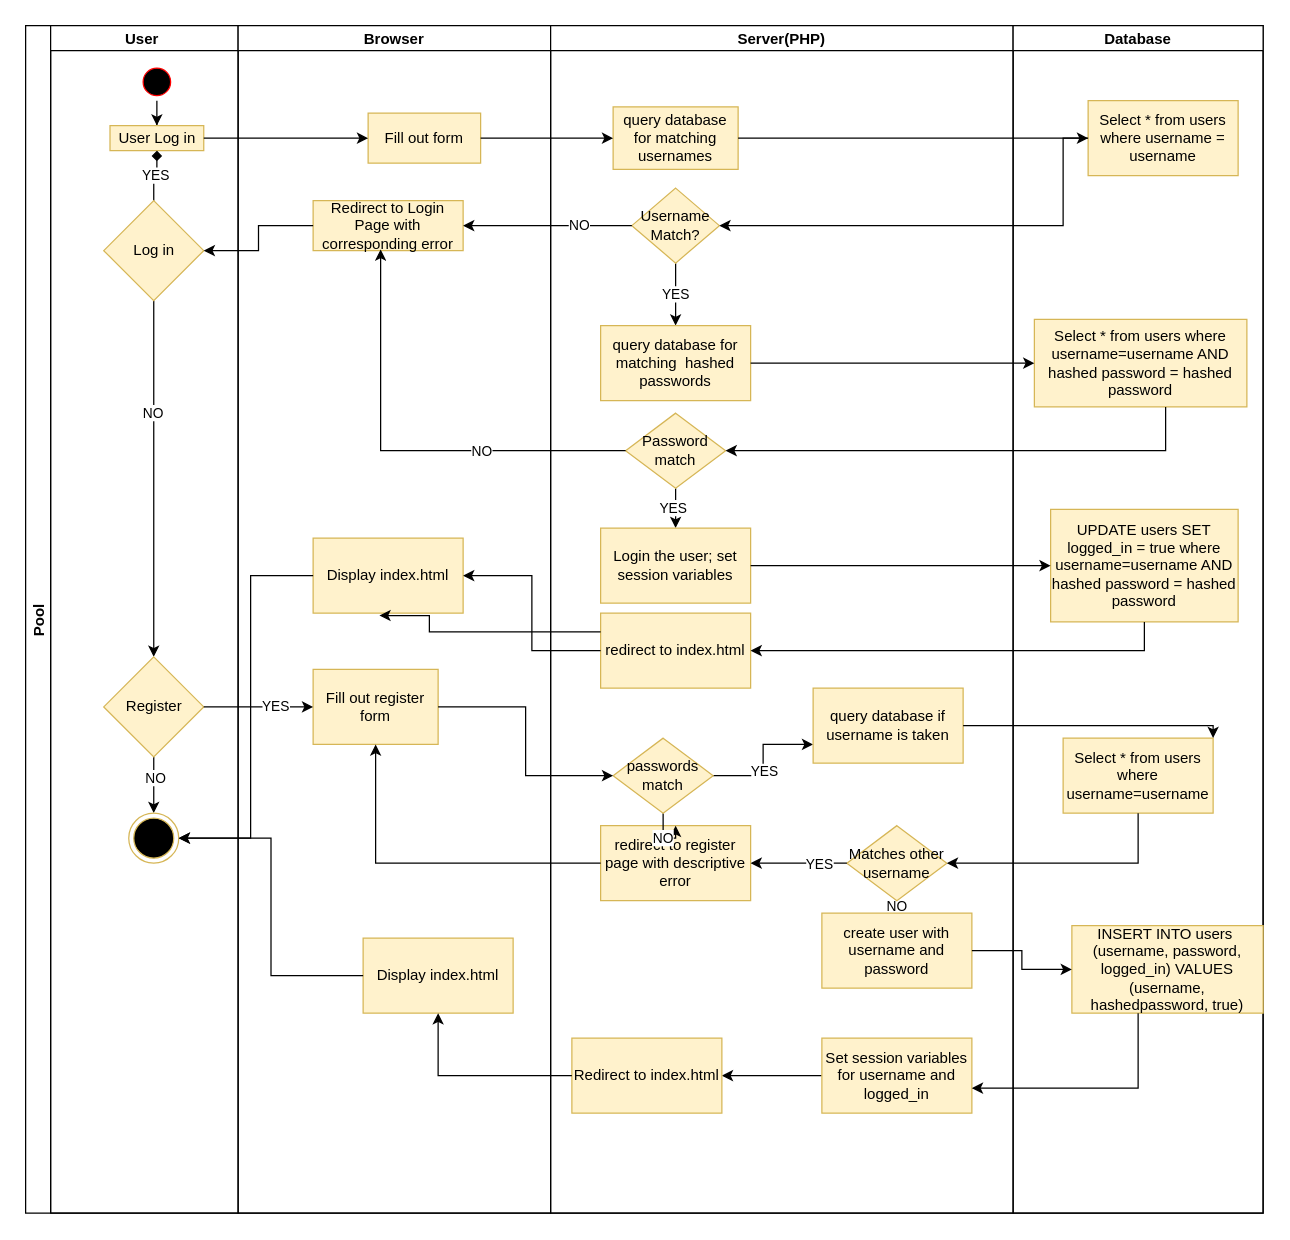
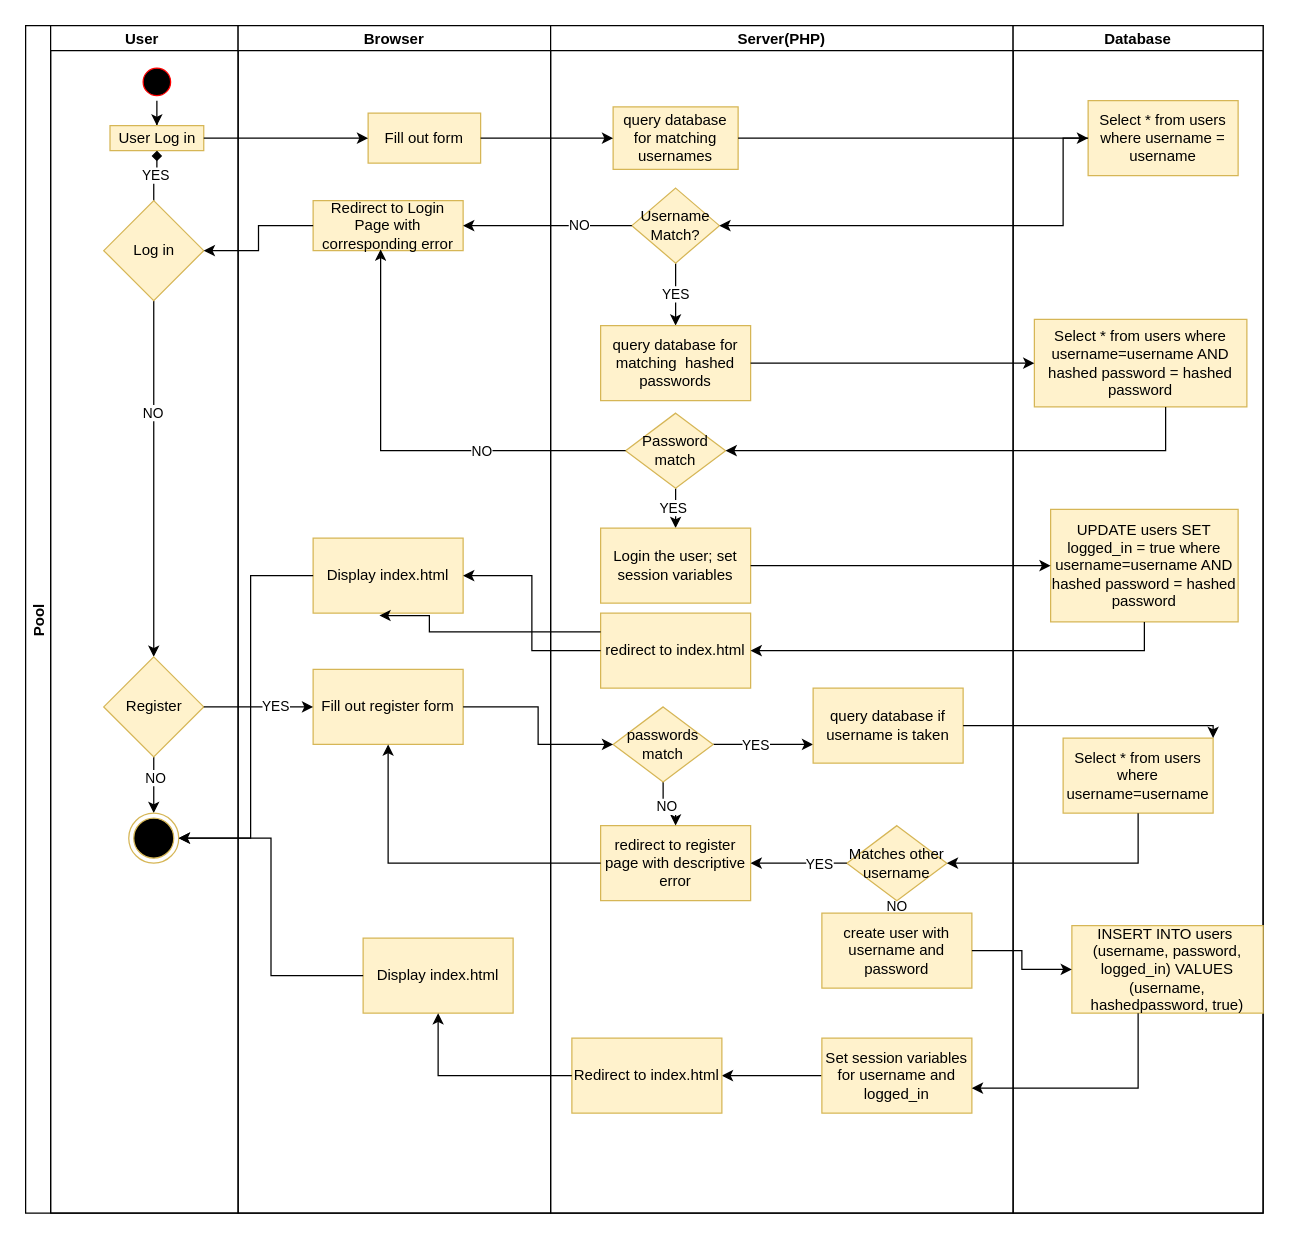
(376, 707) -> (388, 707)
(663, 776) -> (663, 744)
